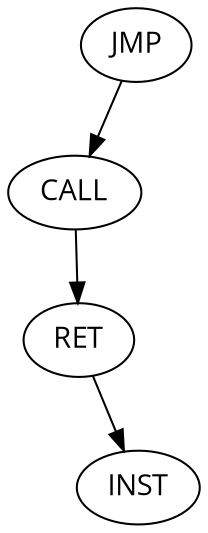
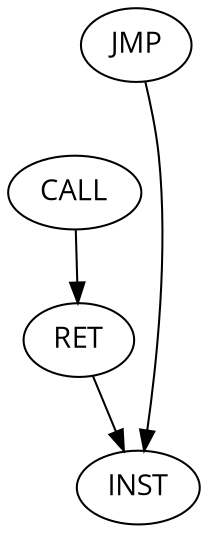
(110, 109) -> (162, 256)
